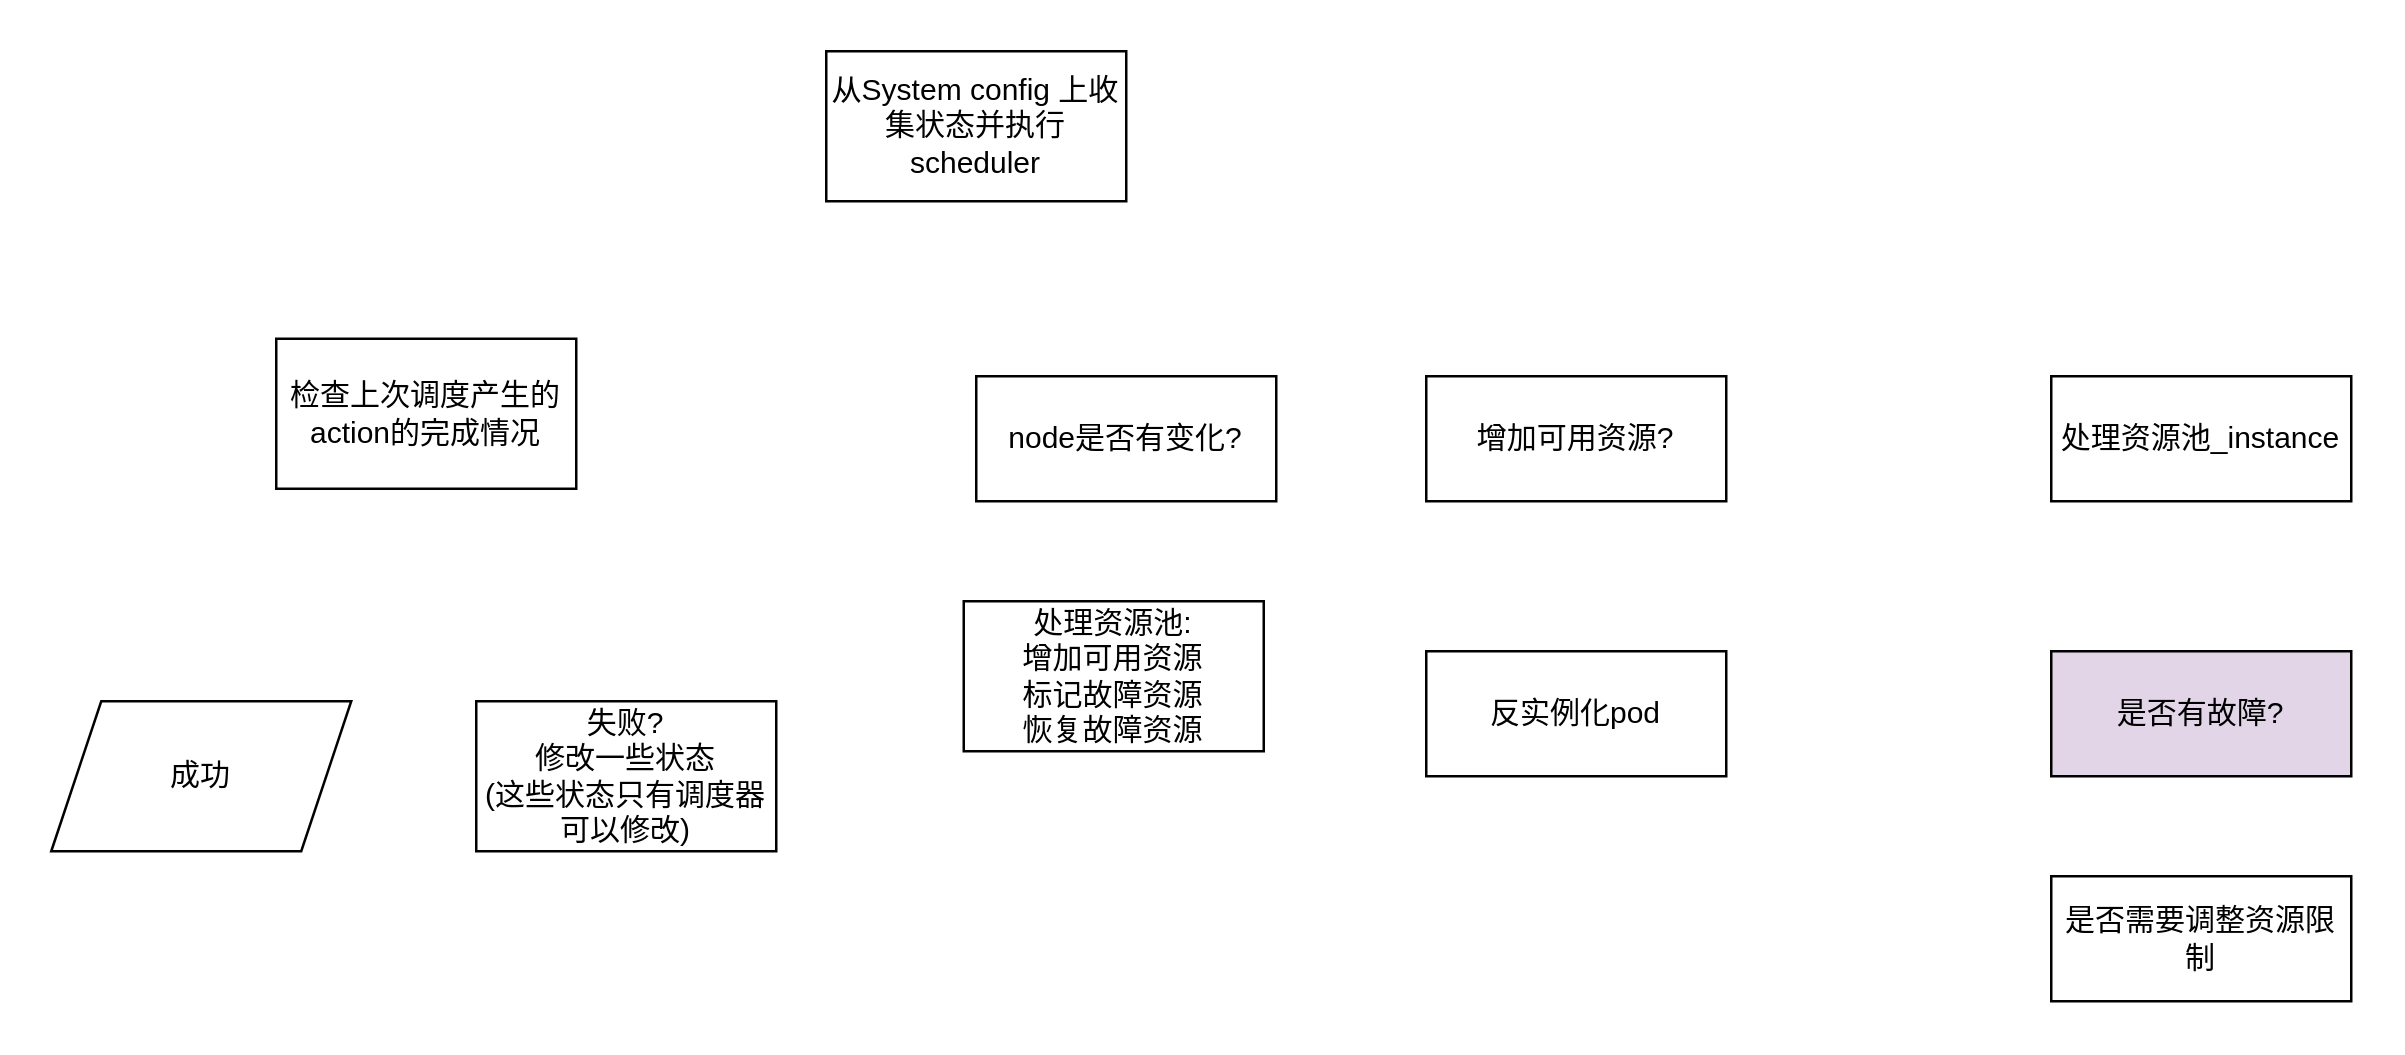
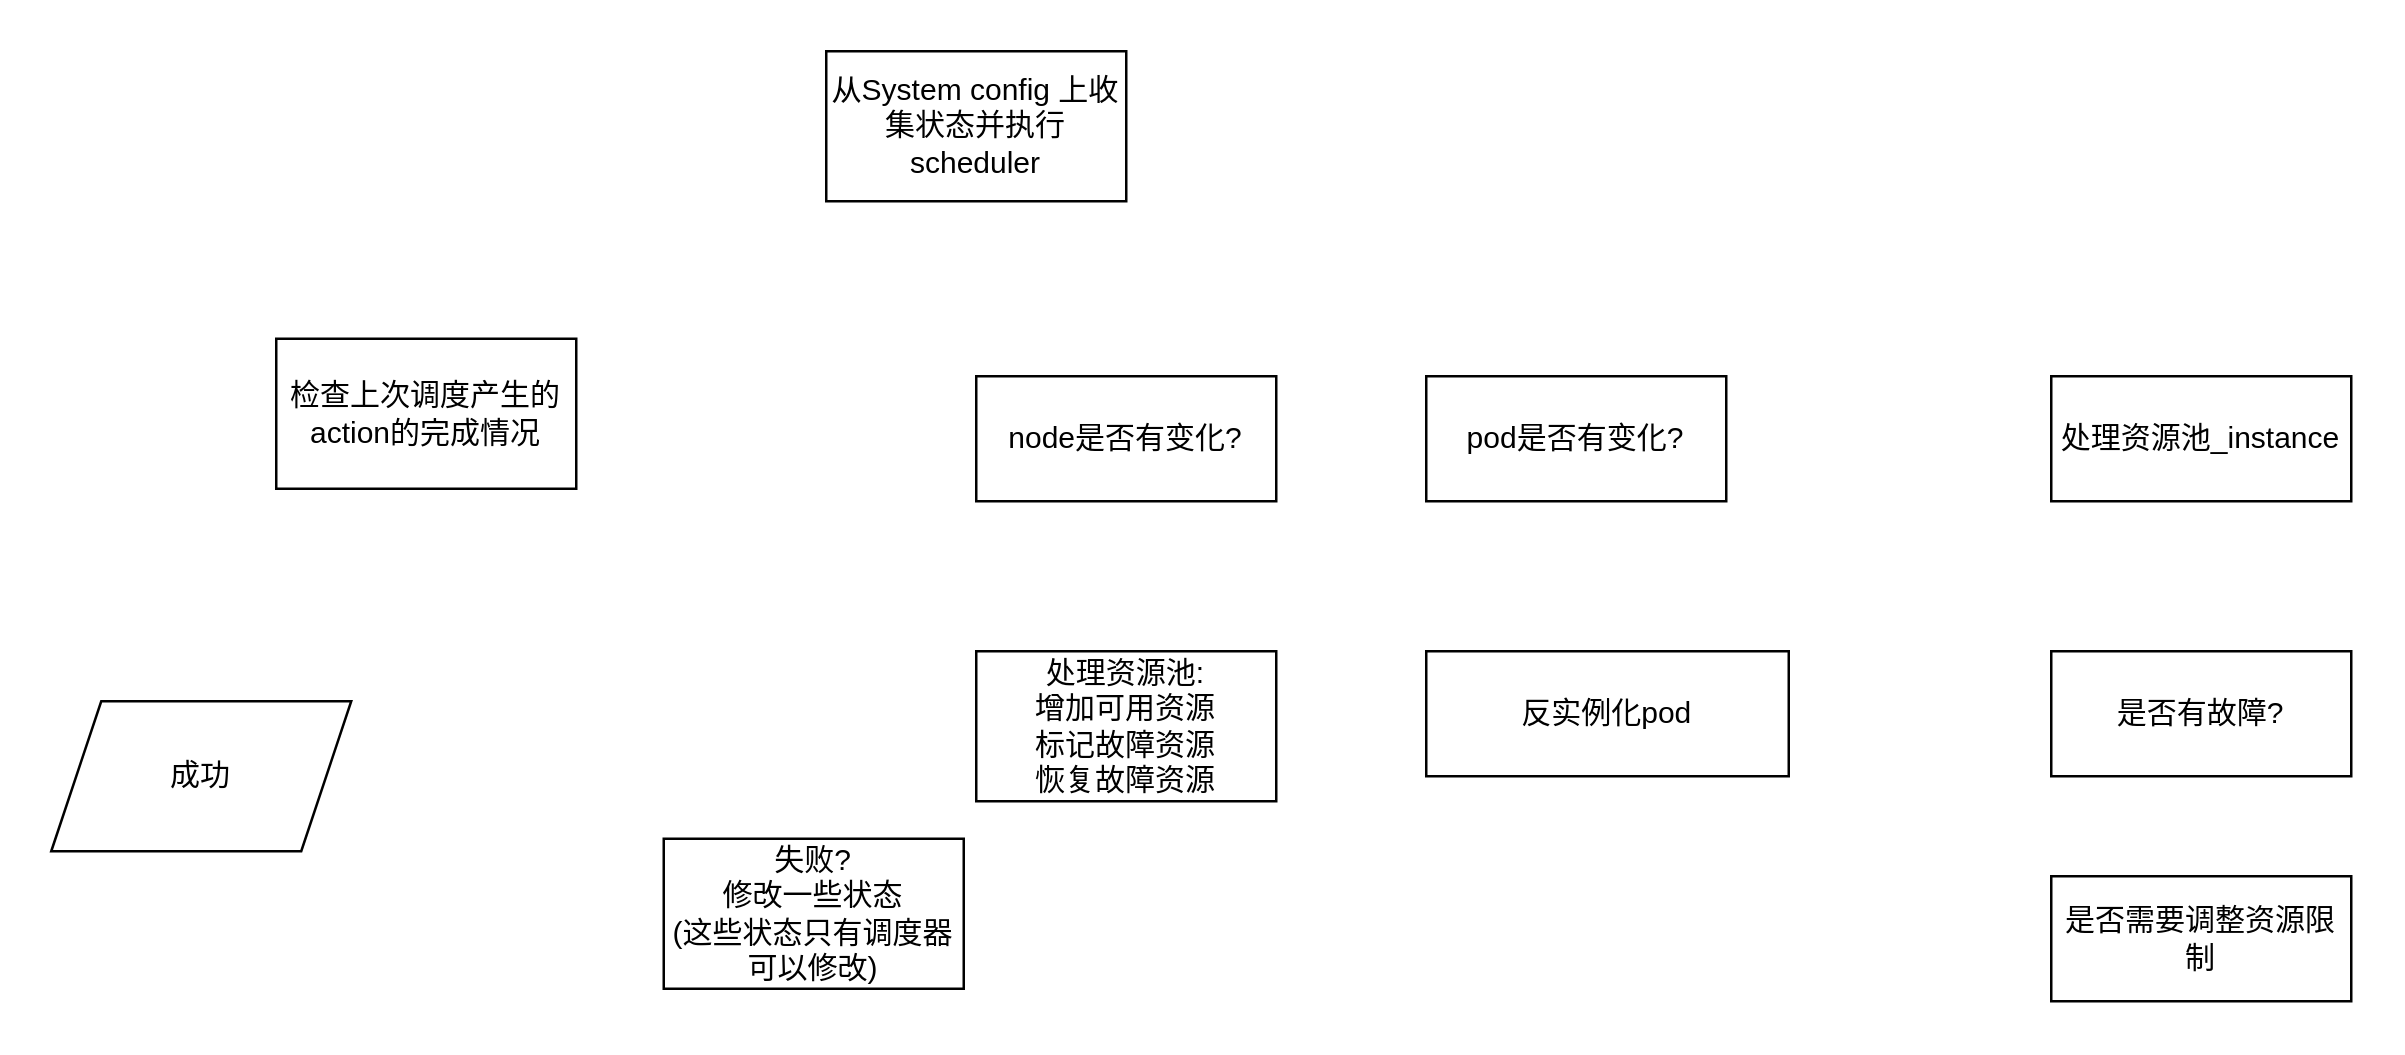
(1576, 439) -> (1576, 439)
(1114, 676) -> (1126, 726)
(1576, 714) -> (1608, 714)
(2201, 714) -> (2201, 714)
(626, 776) -> (814, 914)
